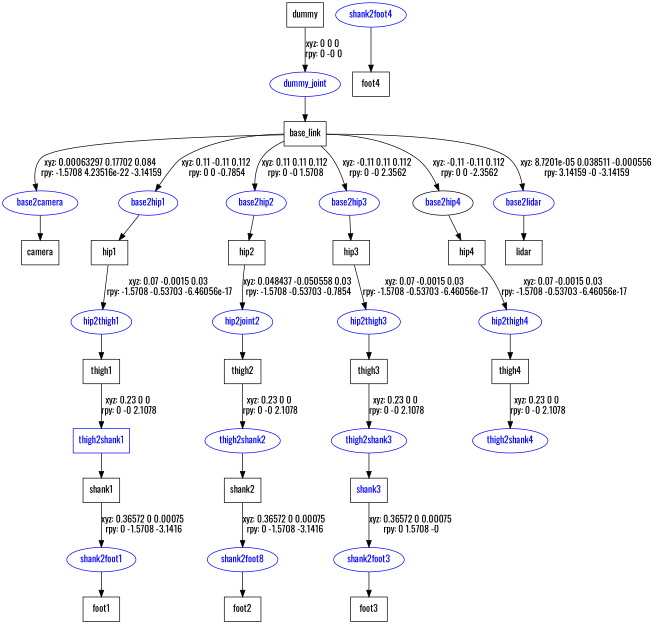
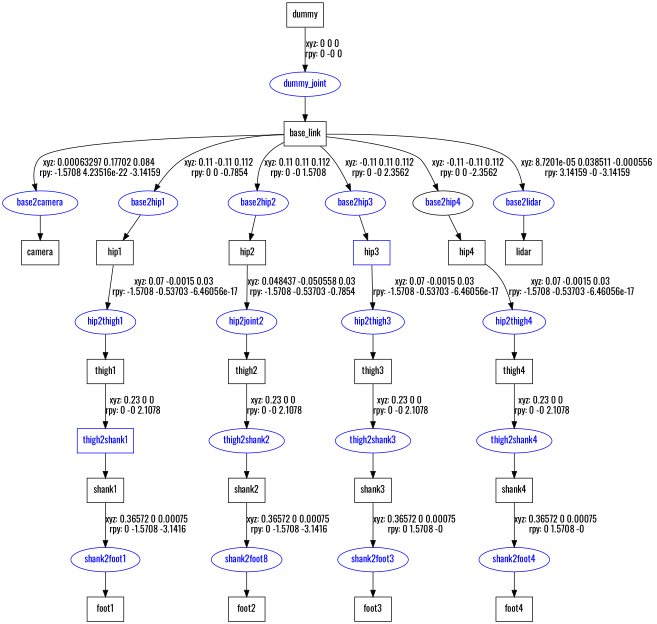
(351, 253) -> (372, 253)
(369, 490) -> (373, 490)
none -> (514, 490)
